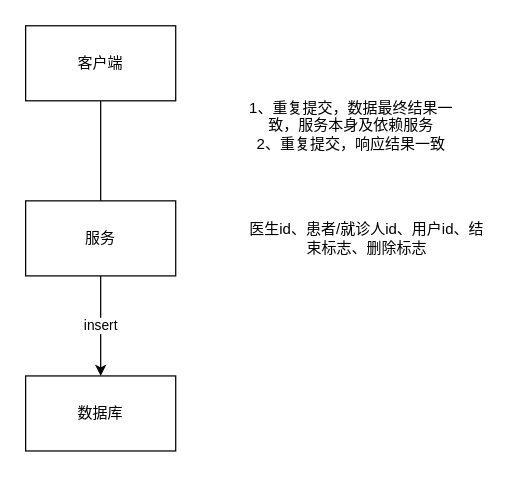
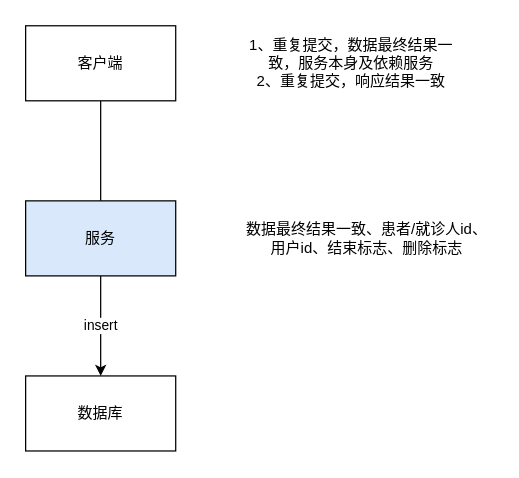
(351, 126) -> (351, 63)
(101, 238) -> (101, 238)
(367, 238) -> (367, 238)
